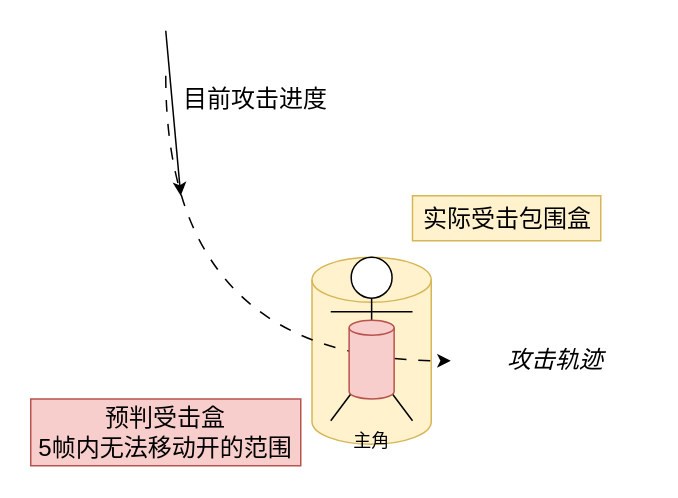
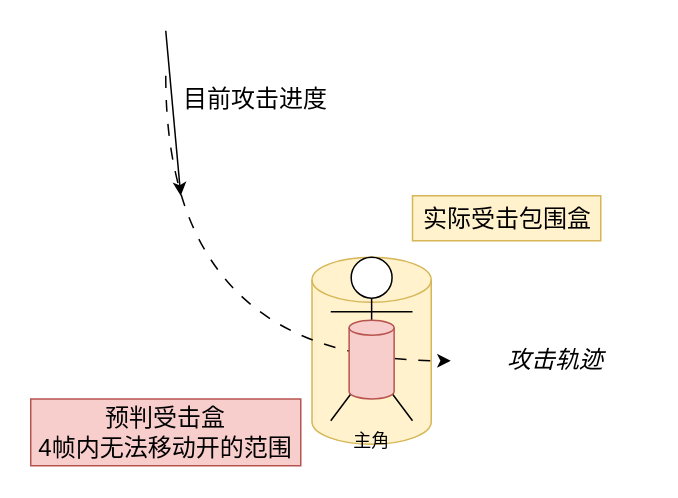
(166, 433) -> (166, 433)
